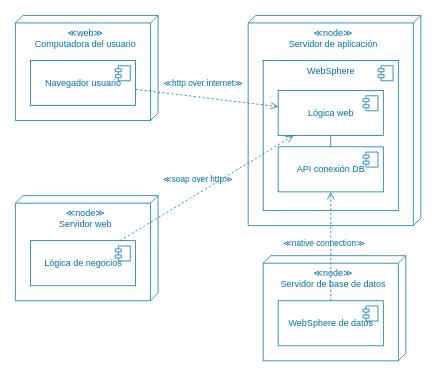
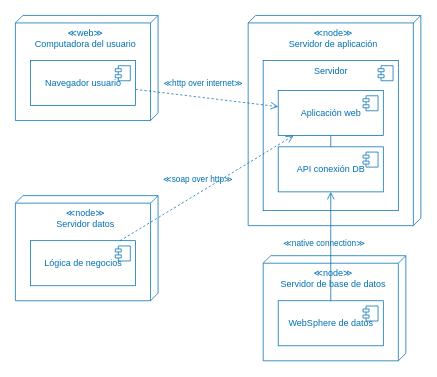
(331, 71) -> (331, 71)
(331, 113) -> (331, 113)
(86, 219) -> (86, 219)
(330, 247) -> (330, 247)
